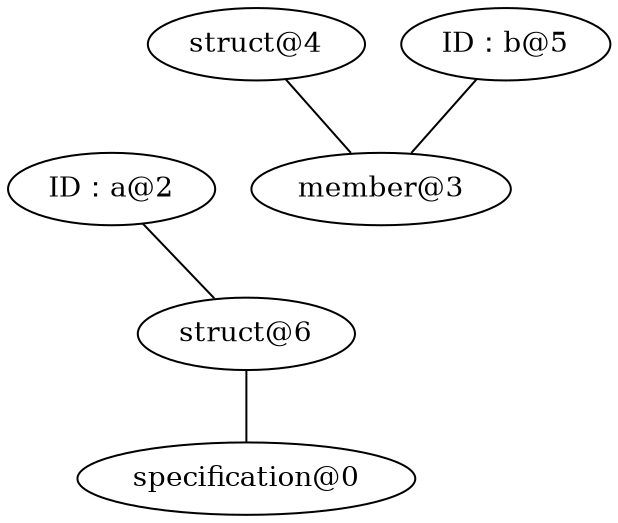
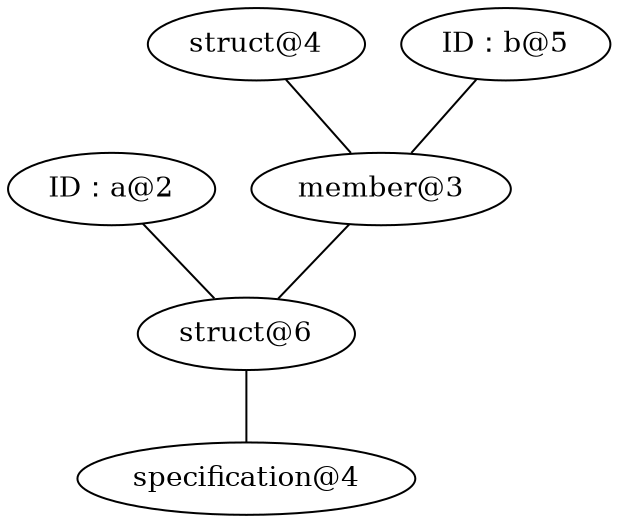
none -> (314, 262)
(246, 479) -> (246, 479)
